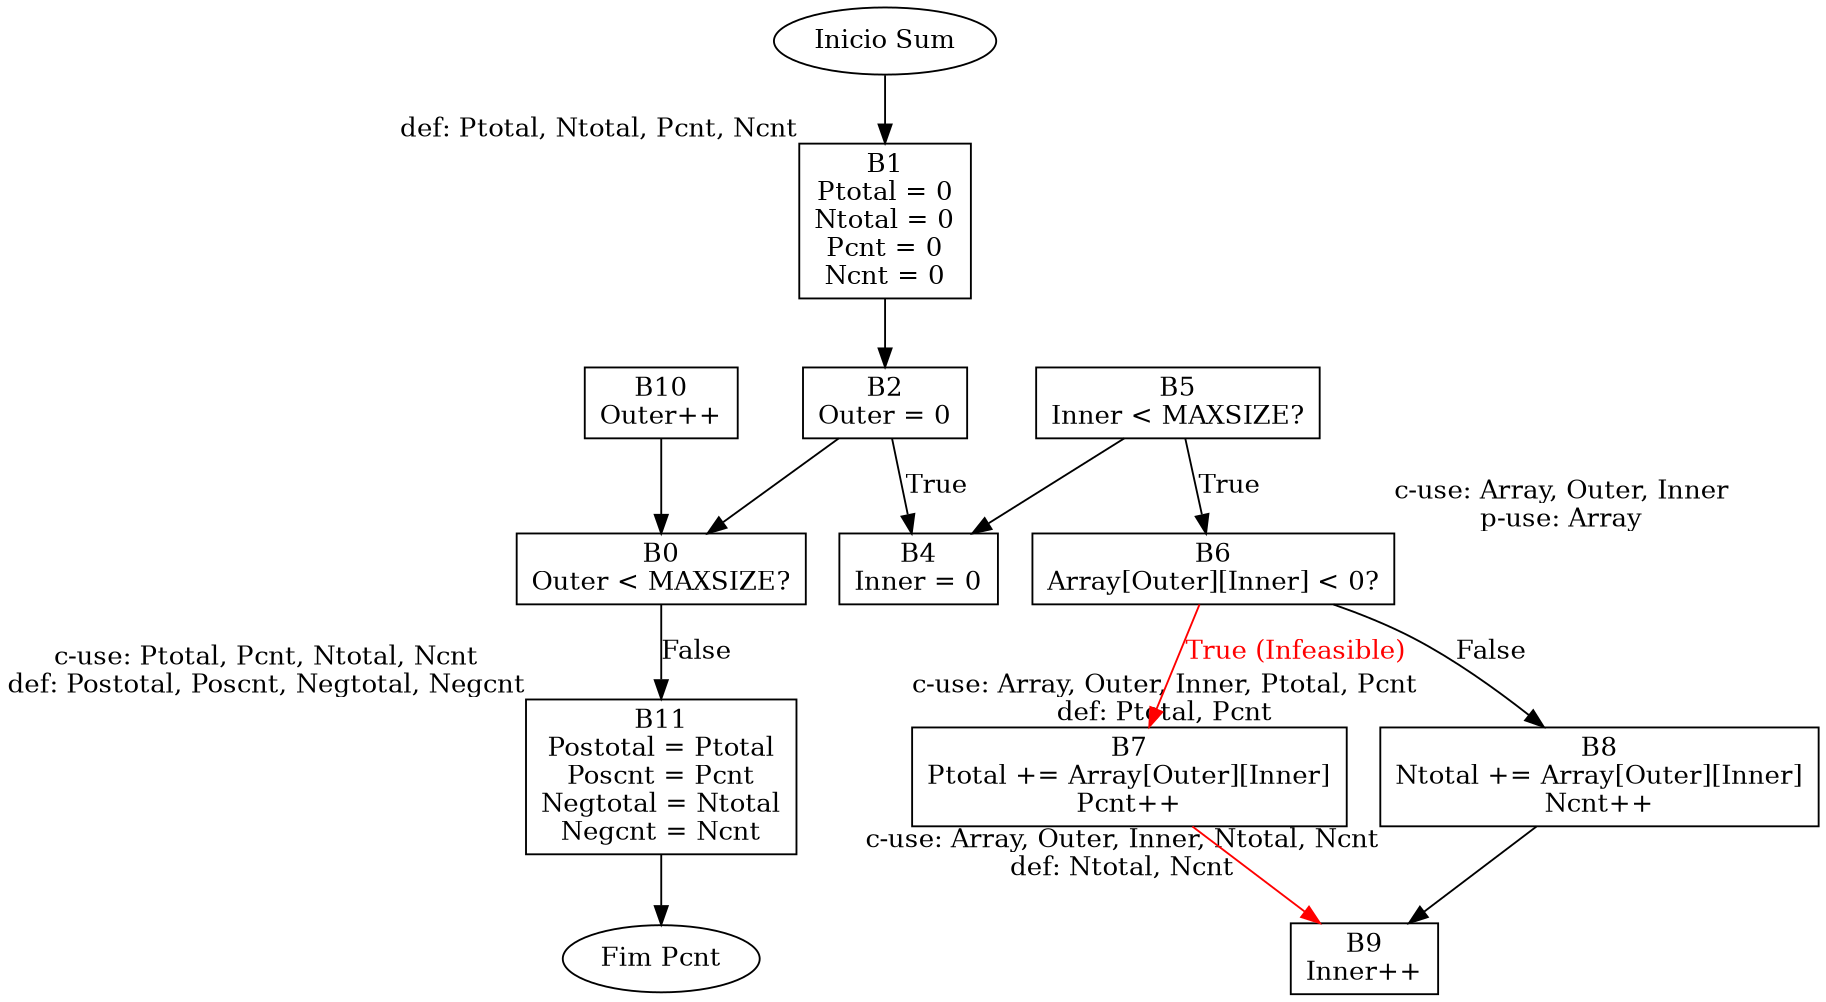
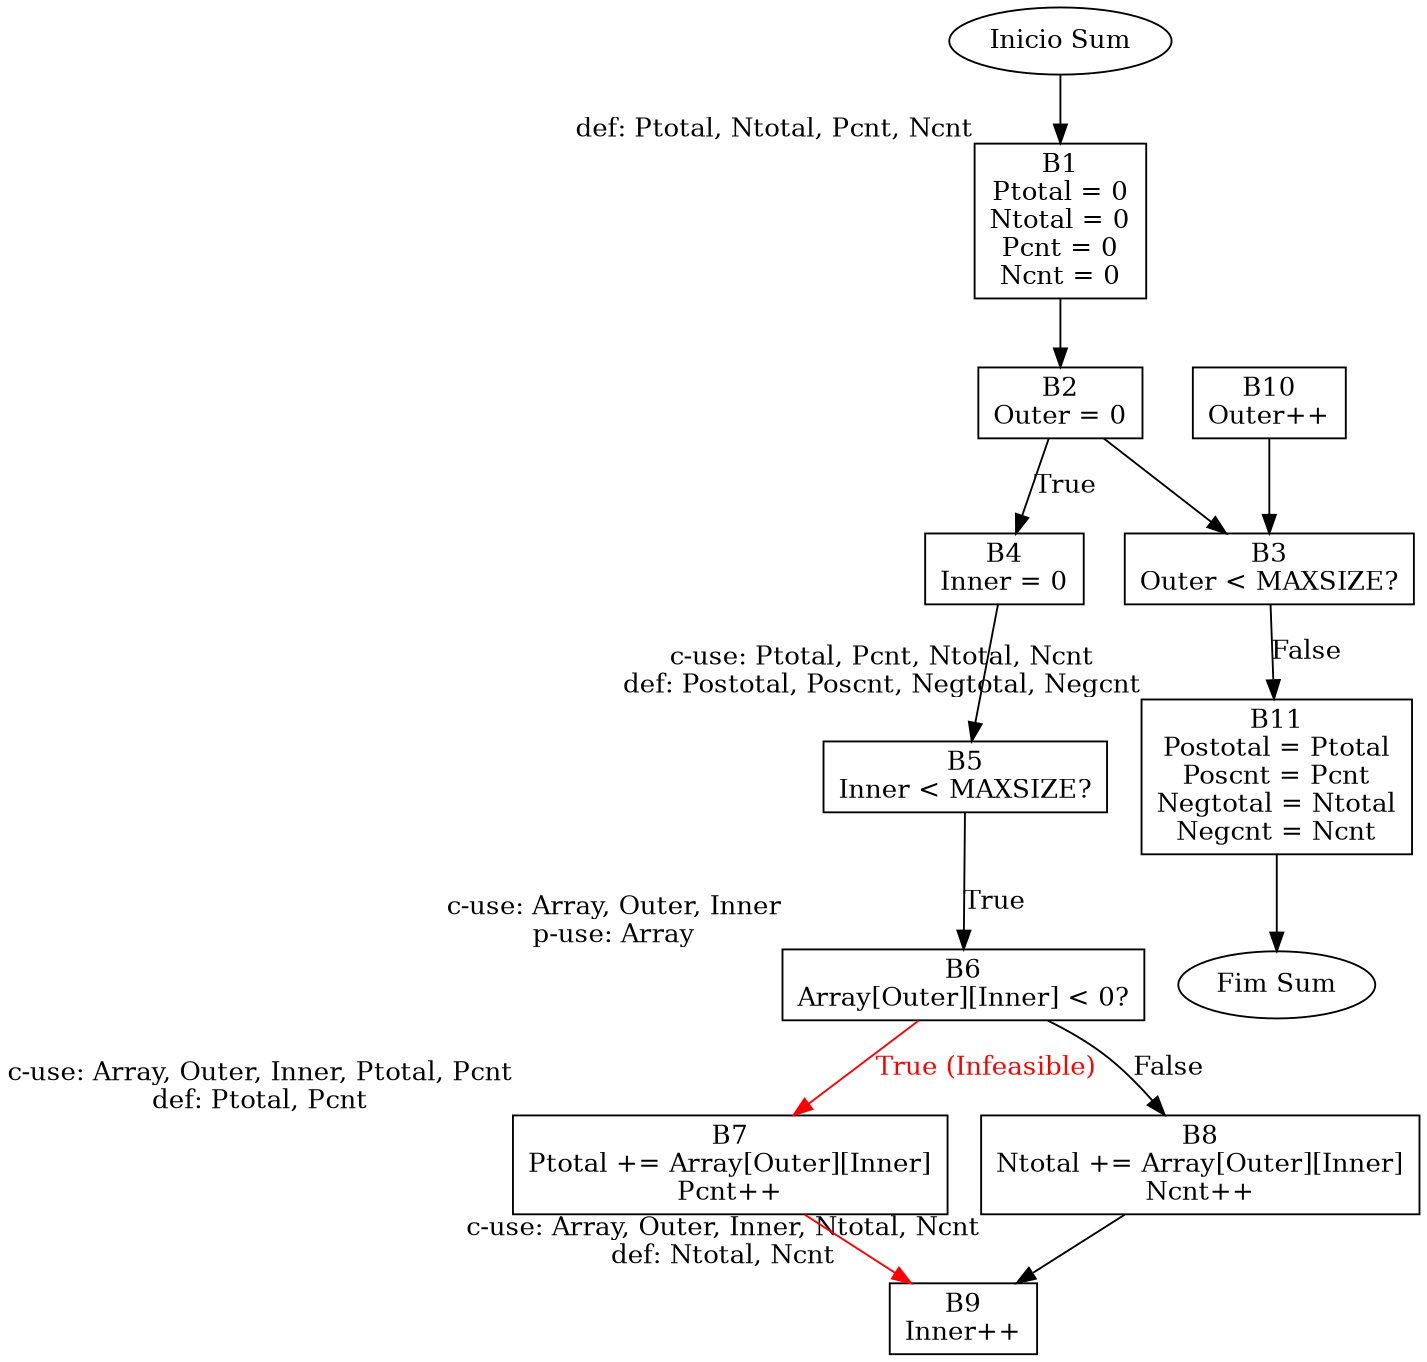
(1056, 481) -> (987, 663)
(661, 569) -> (1269, 569)
(661, 959) -> (1277, 985)
